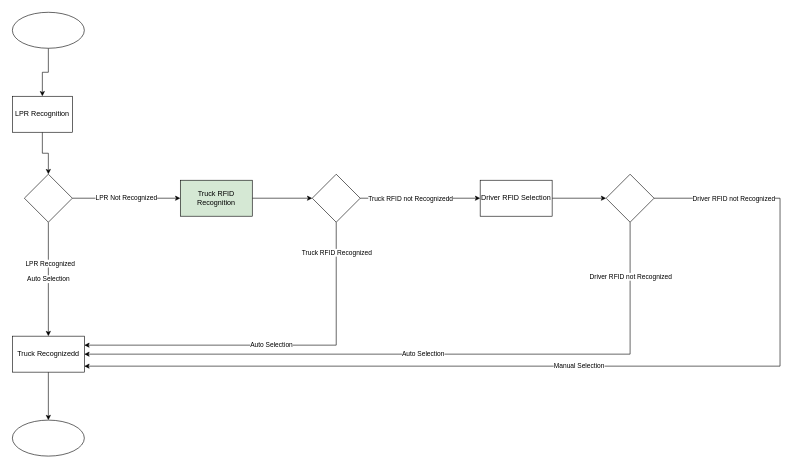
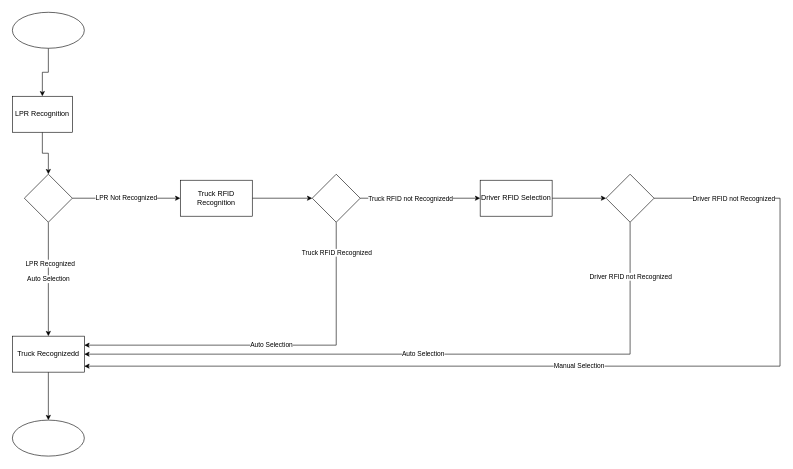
(216, 198) -> (216, 198)
